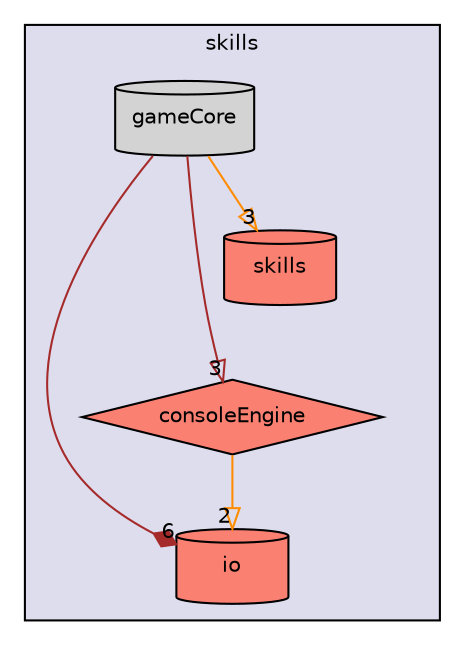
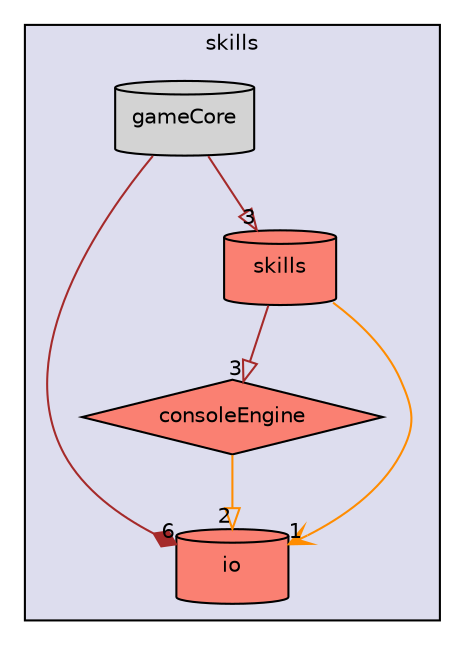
(227, 184) -> (227, 184)
(198, 259) -> (259, 334)
none -> (411, 428)
